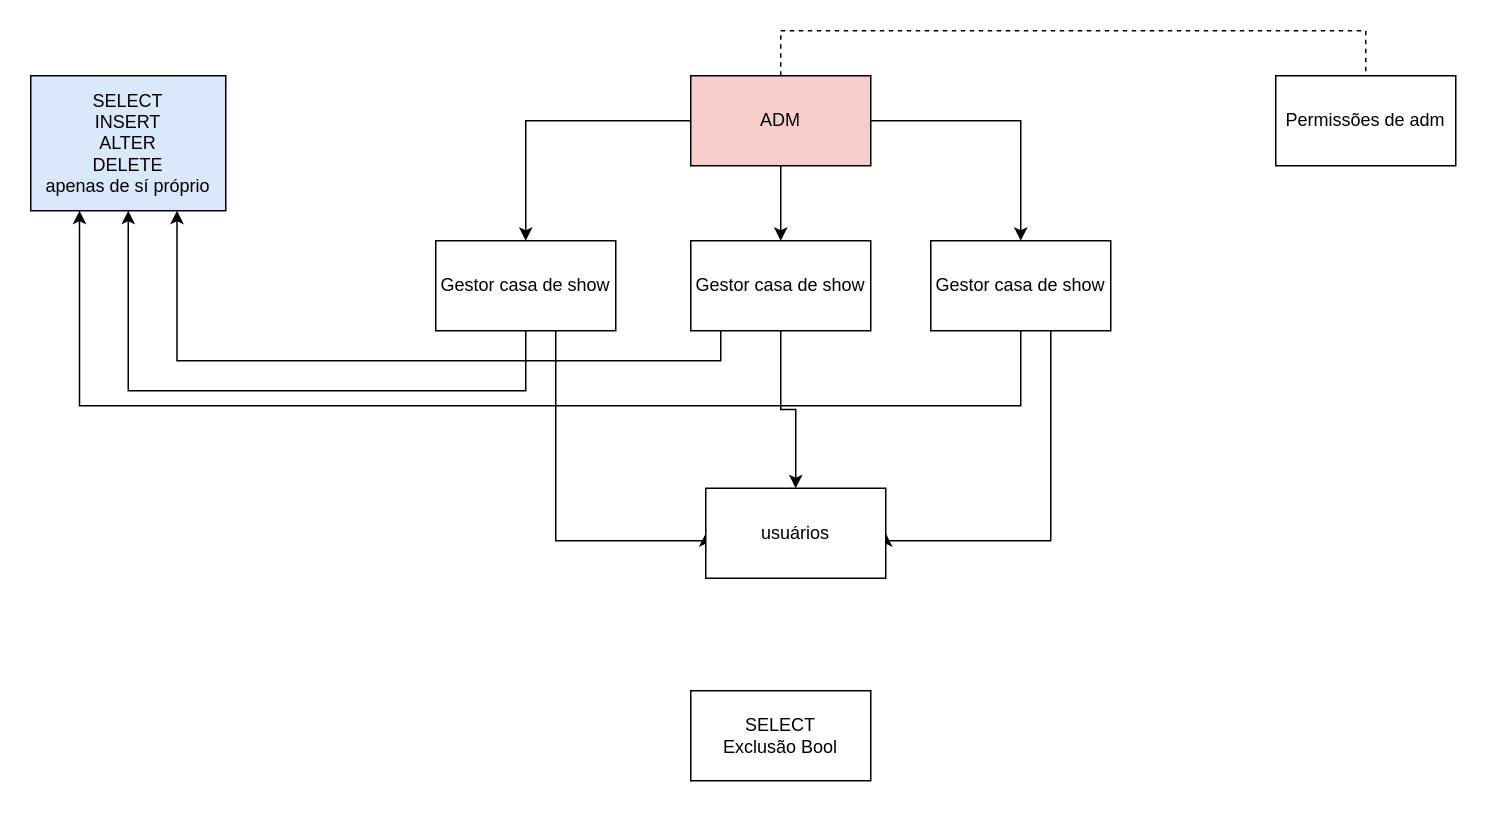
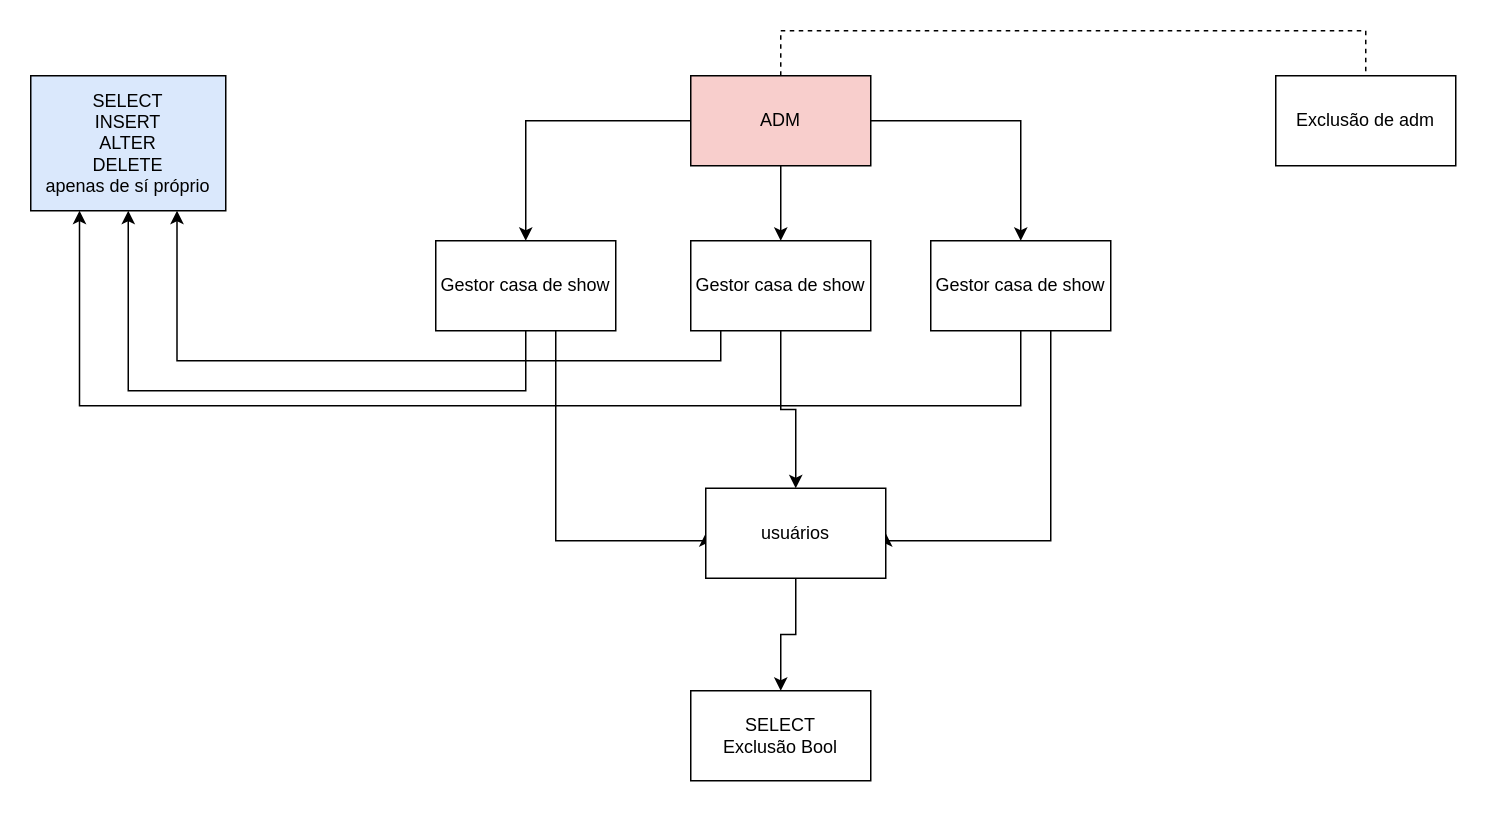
(1366, 121) -> (1366, 121)
none -> (794, 635)
